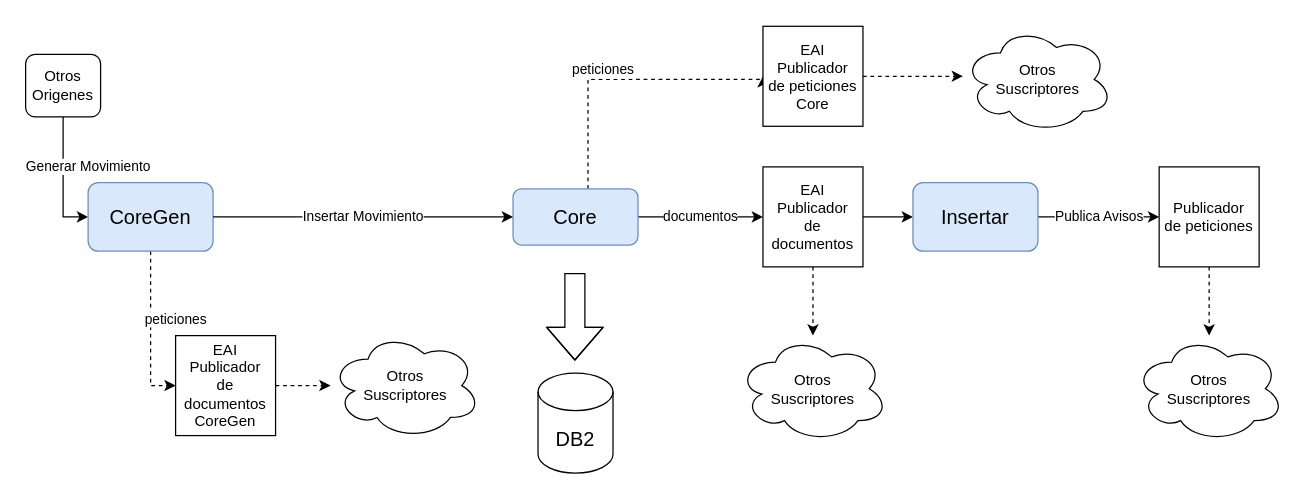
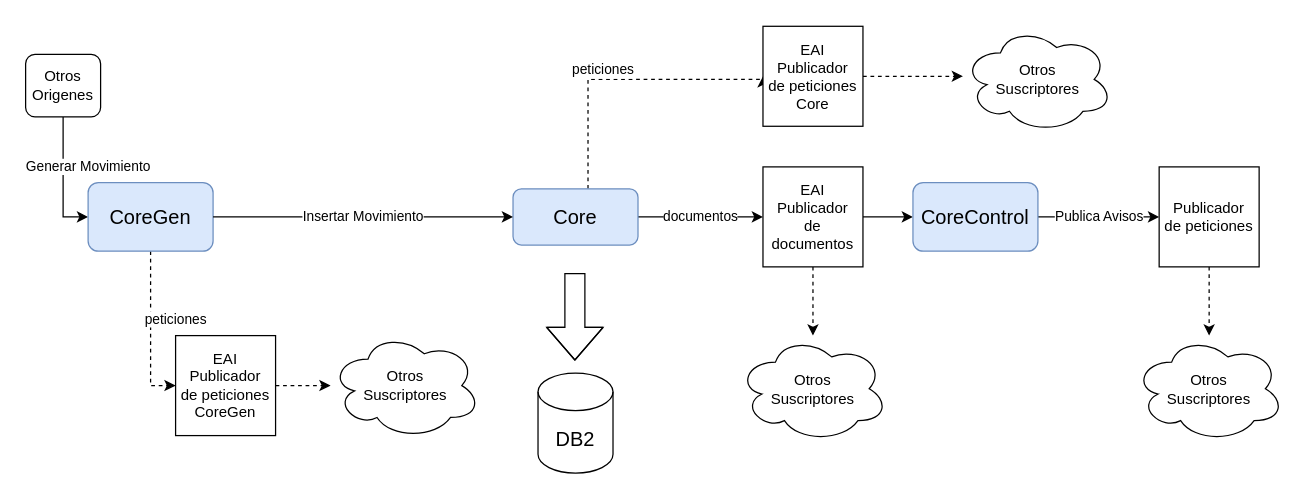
(976, 217) -> (976, 217)
(226, 386) -> (226, 386)
